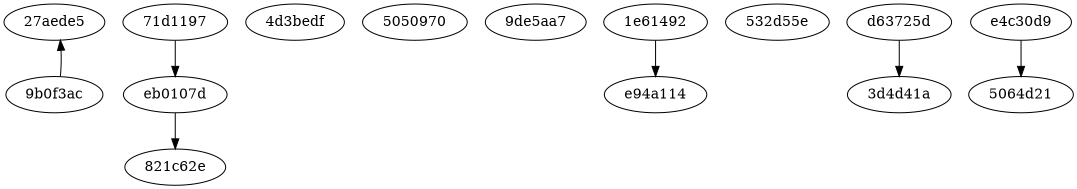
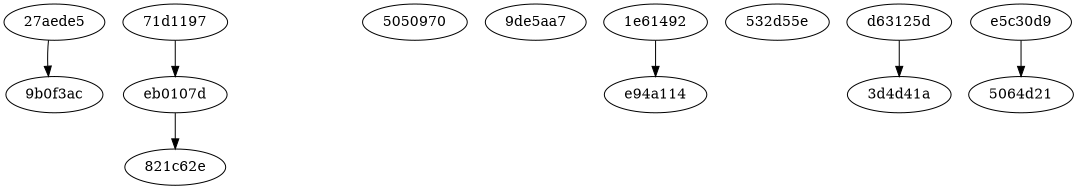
(295, 22) -> none
(899, 22) -> (899, 22)
(1021, 22) -> (1021, 22)
(61, 63) -> (48, 53)
